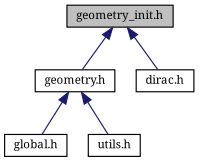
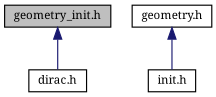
(94, 53) -> none
(36, 145) -> (172, 81)
(114, 145) -> none
